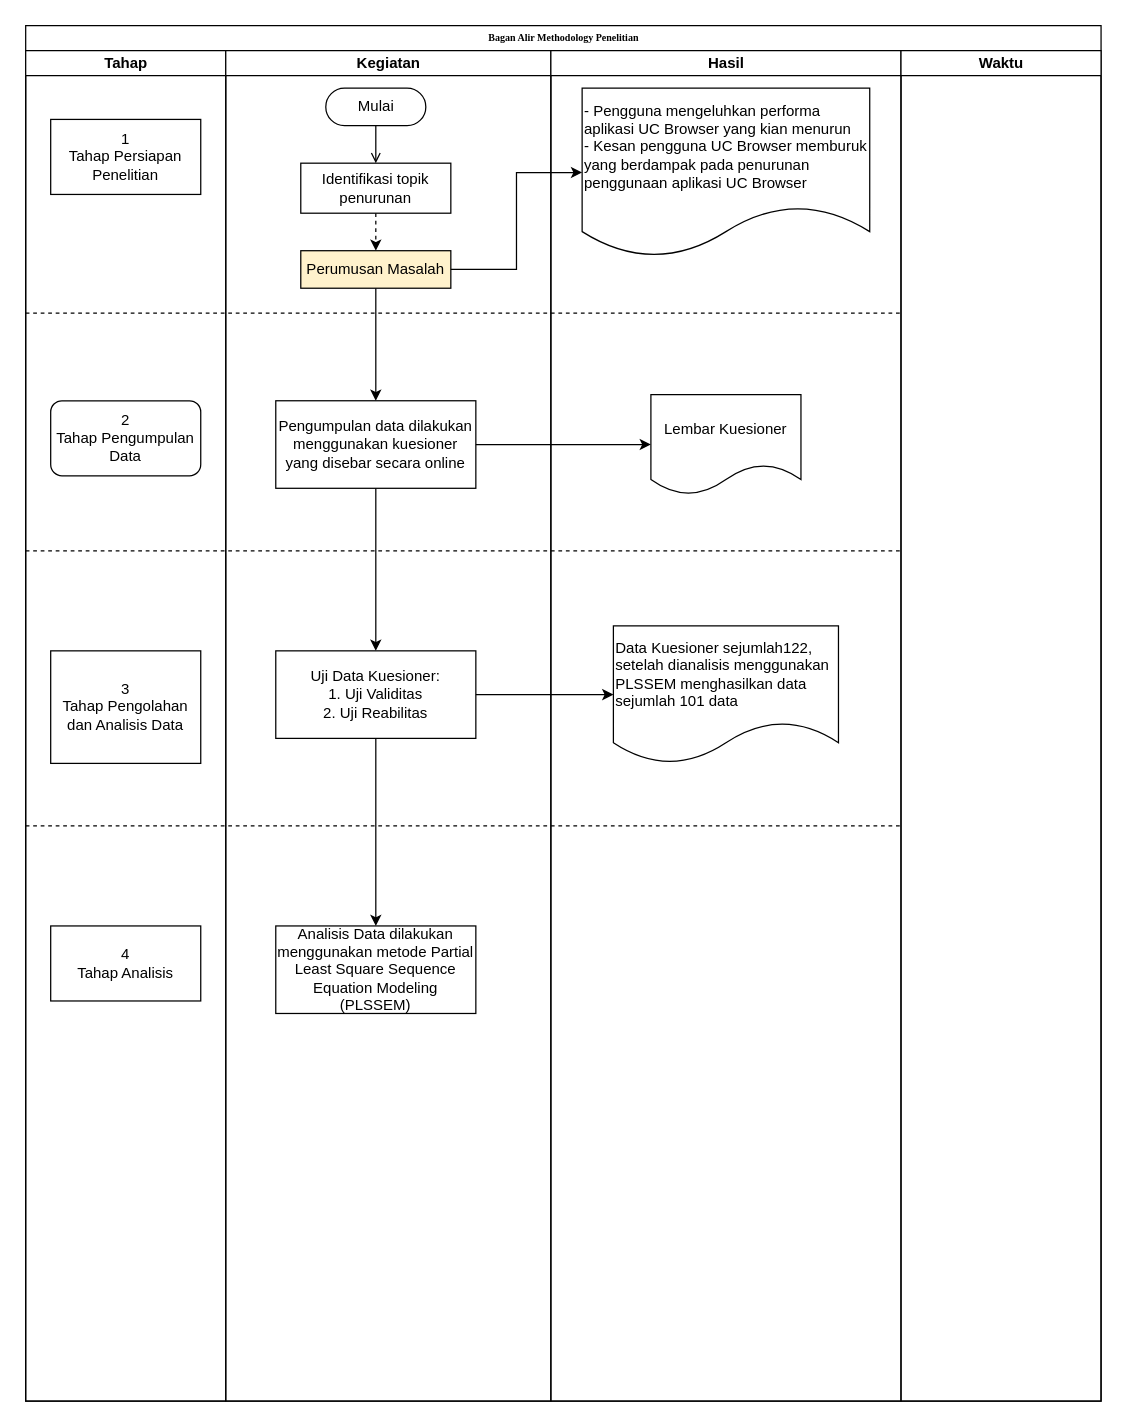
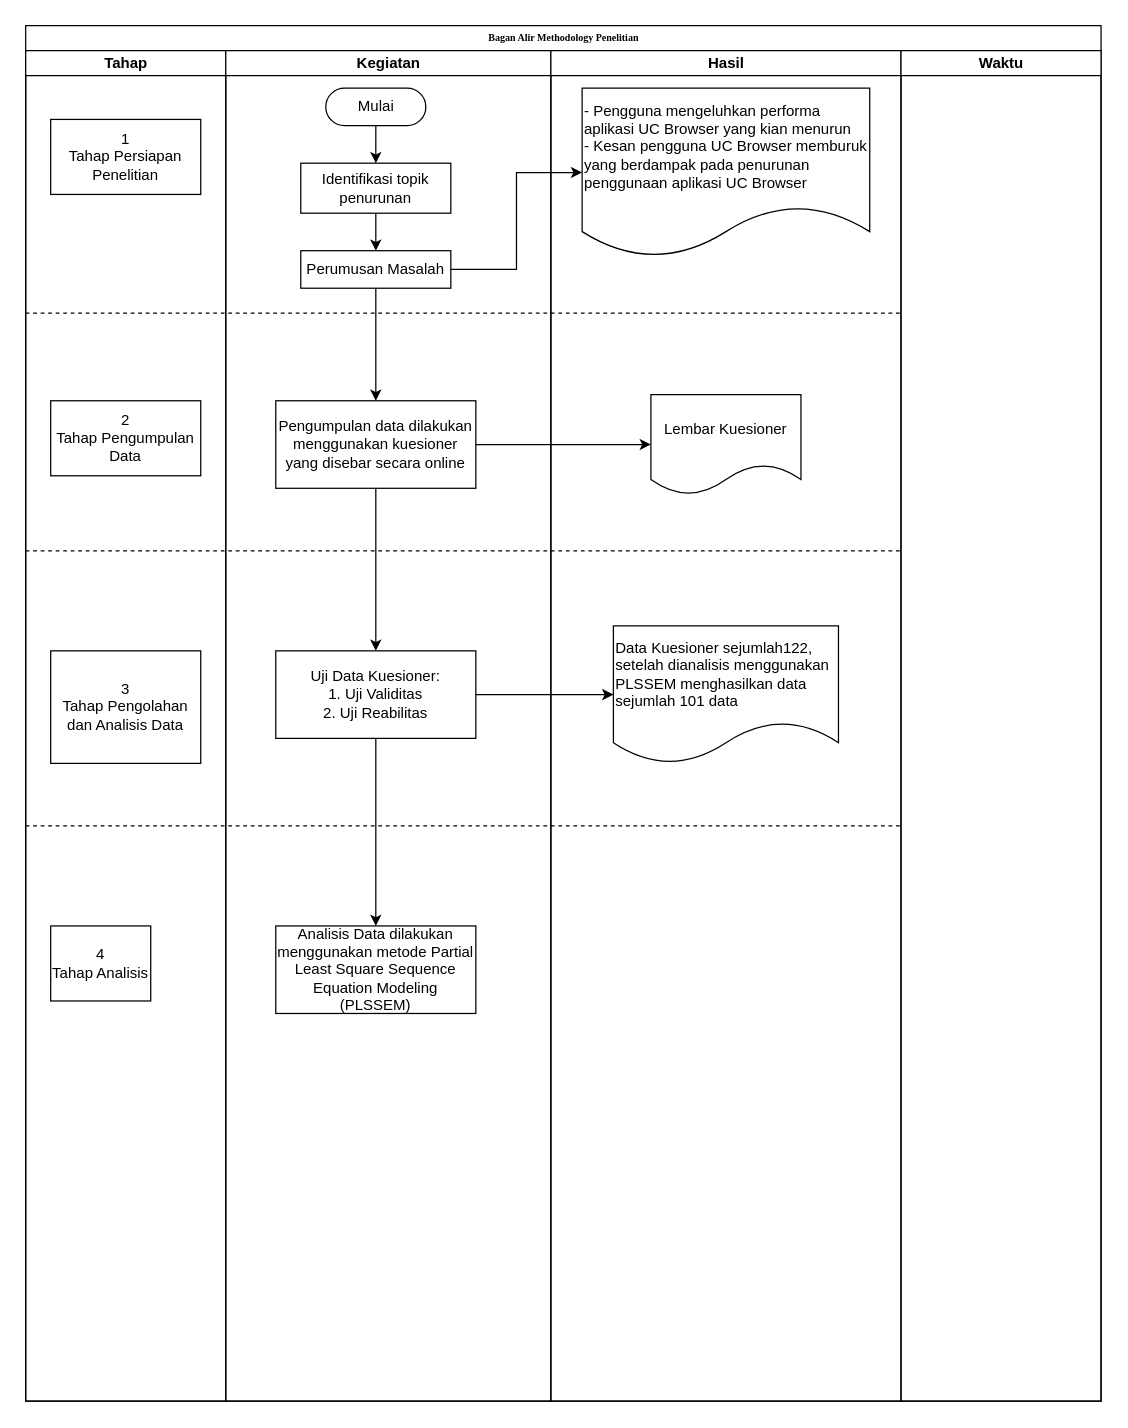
(376, 155) -> (376, 153)
(376, 228) -> (376, 228)
(376, 269) -> (376, 269)
(126, 438) -> (126, 438)
(126, 963) -> (101, 963)
